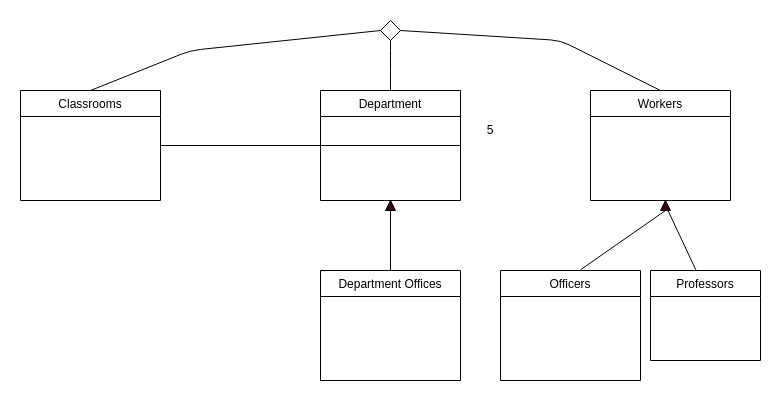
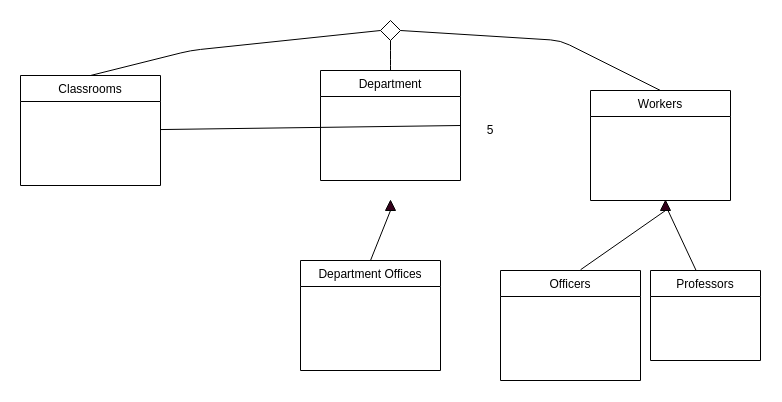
(91, 146) -> (91, 131)
(391, 146) -> (391, 126)
(391, 326) -> (371, 316)
